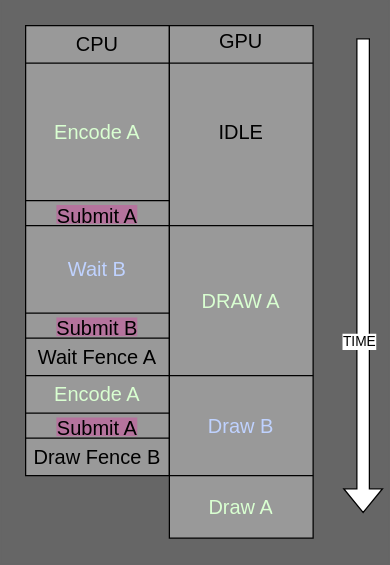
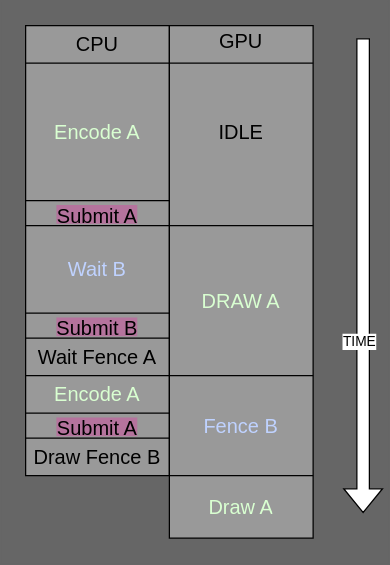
(241, 426) -> (241, 426)
